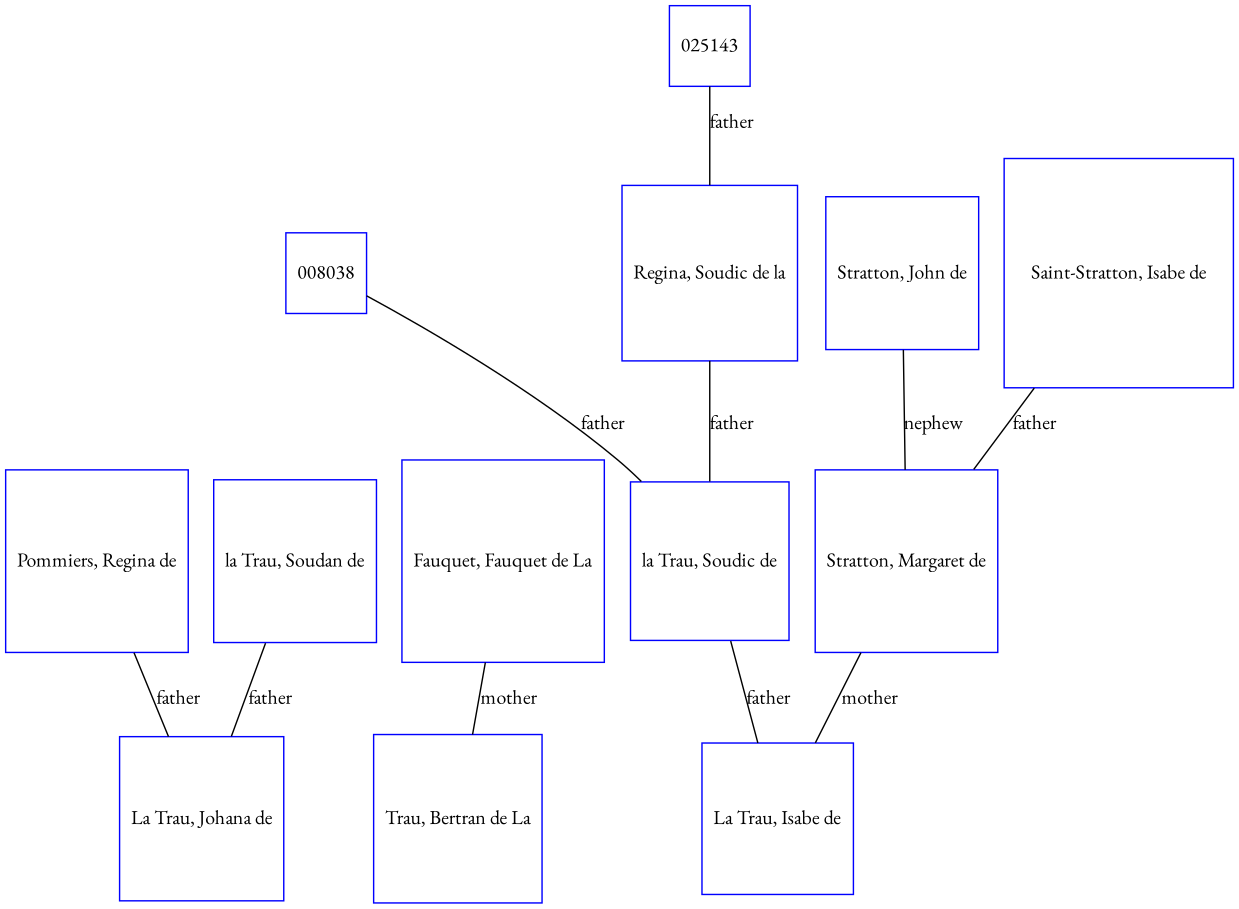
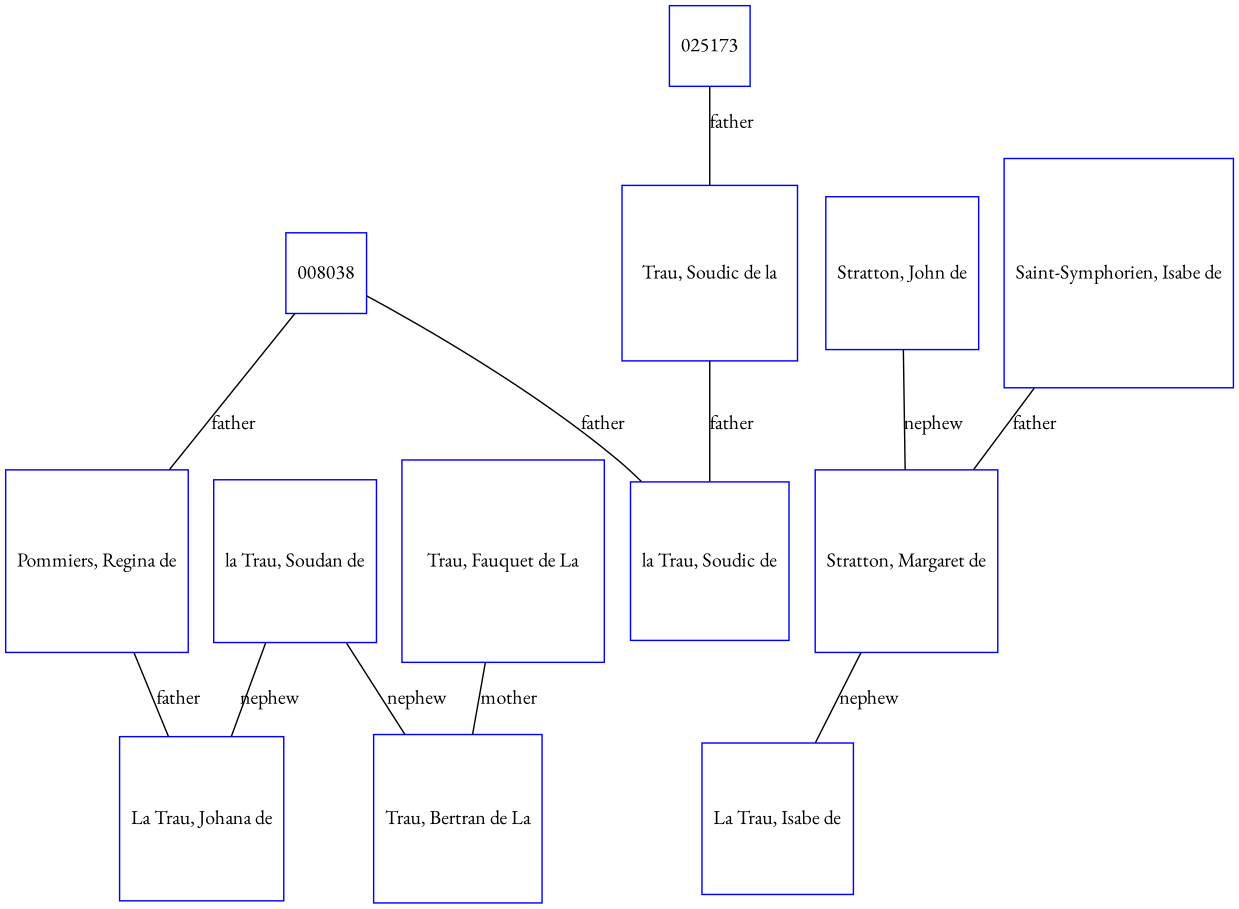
(710, 46) -> (710, 46)
(710, 273) -> (710, 273)
(1119, 273) -> (1119, 273)
none -> (232, 392)
(503, 561) -> (503, 561)
none -> (376, 689)
(744, 692) -> none
(270, 698) -> (270, 698)
(870, 698) -> (870, 698)
